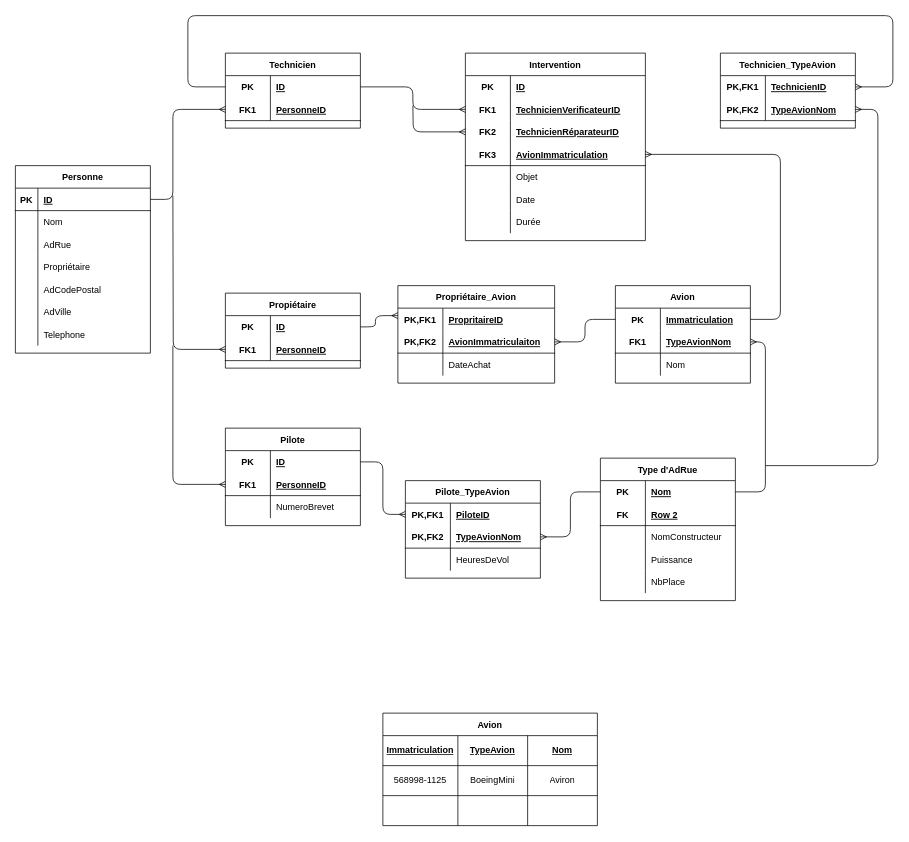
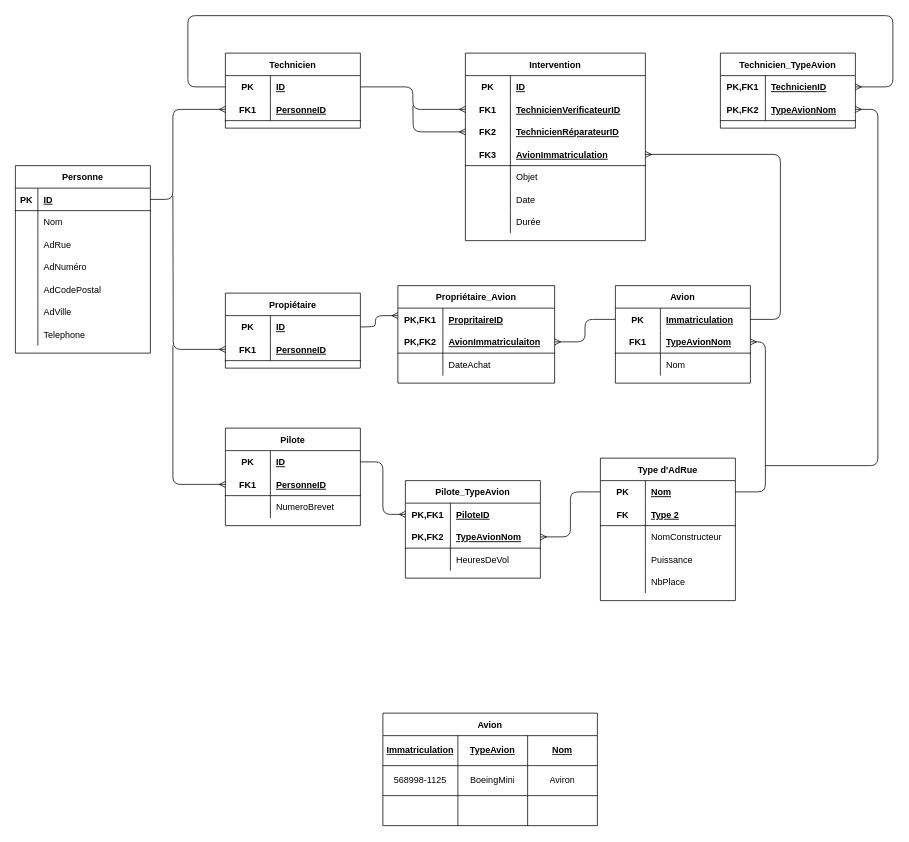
(71, 267) -> (64, 267)
(662, 515) -> (665, 515)
